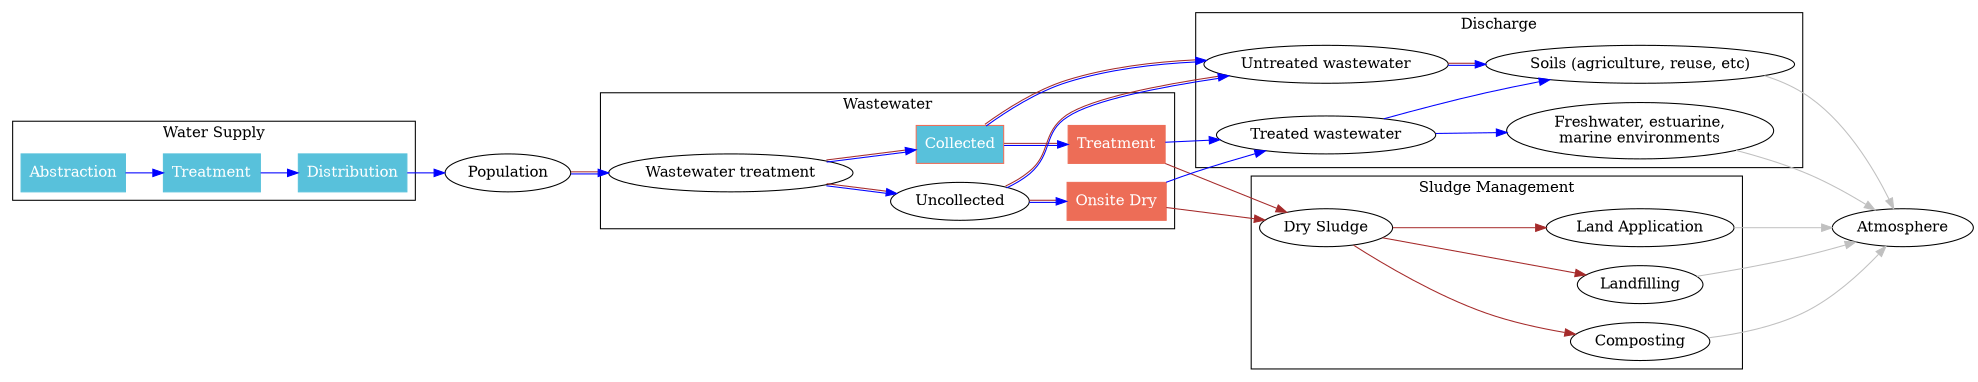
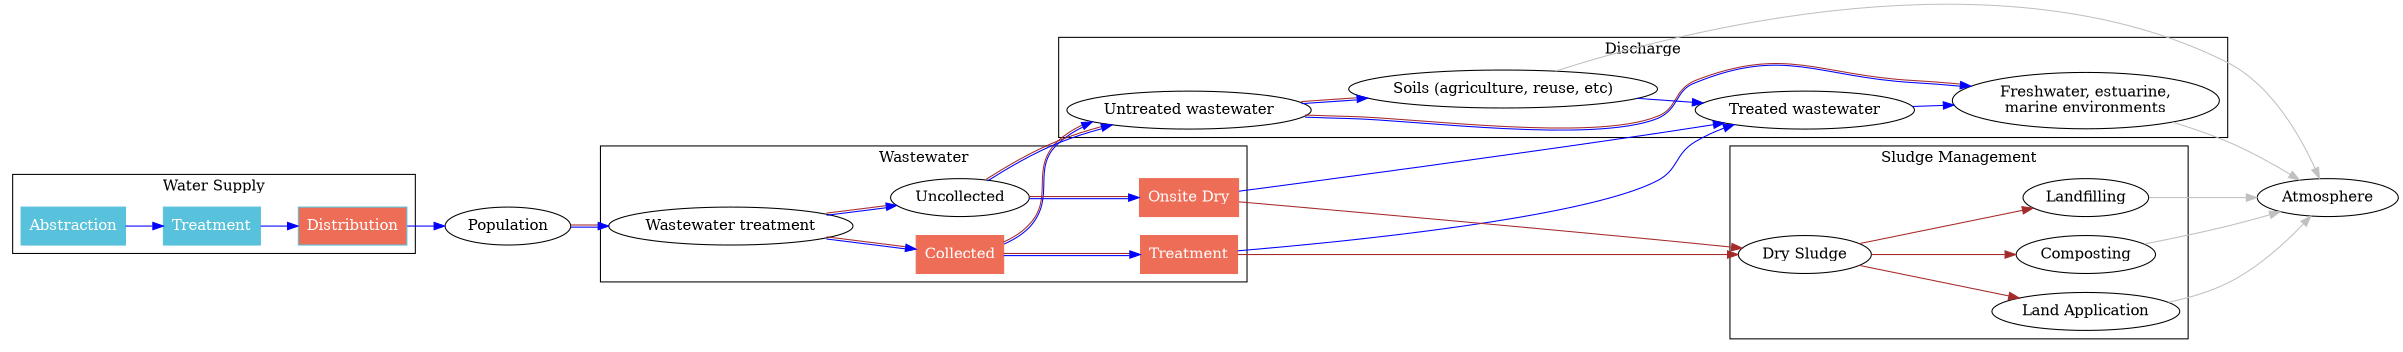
(1461, 99) -> (1665, 100)
none -> (1642, 121)
(960, 144) -> (960, 255)
(353, 173) -> (353, 226)
